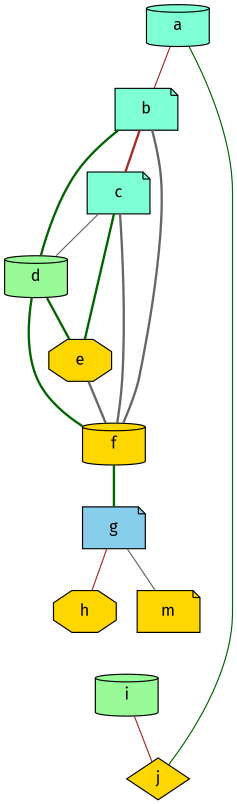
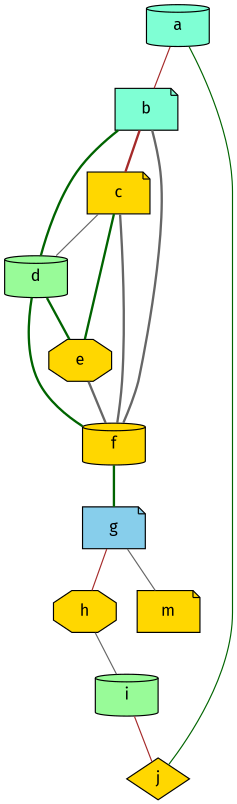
(119, 193) -> (119, 193)
none -> (106, 653)
